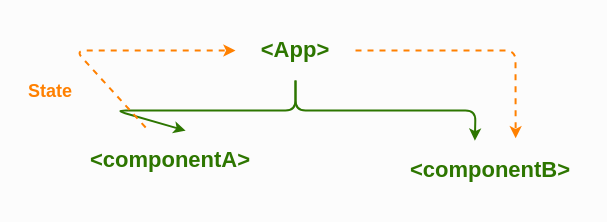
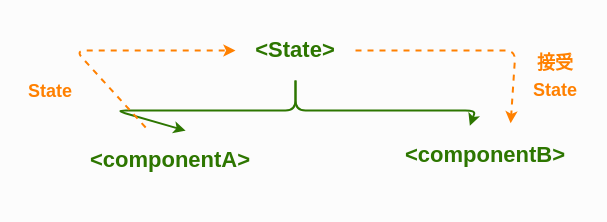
(296, 51) -> (296, 51)
none -> (556, 76)
(491, 171) -> (486, 156)
